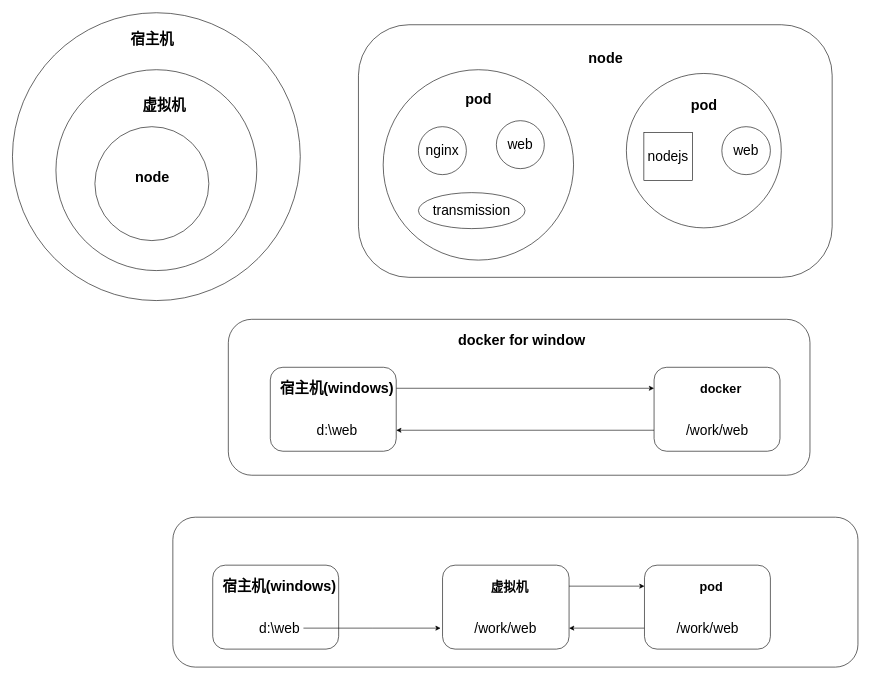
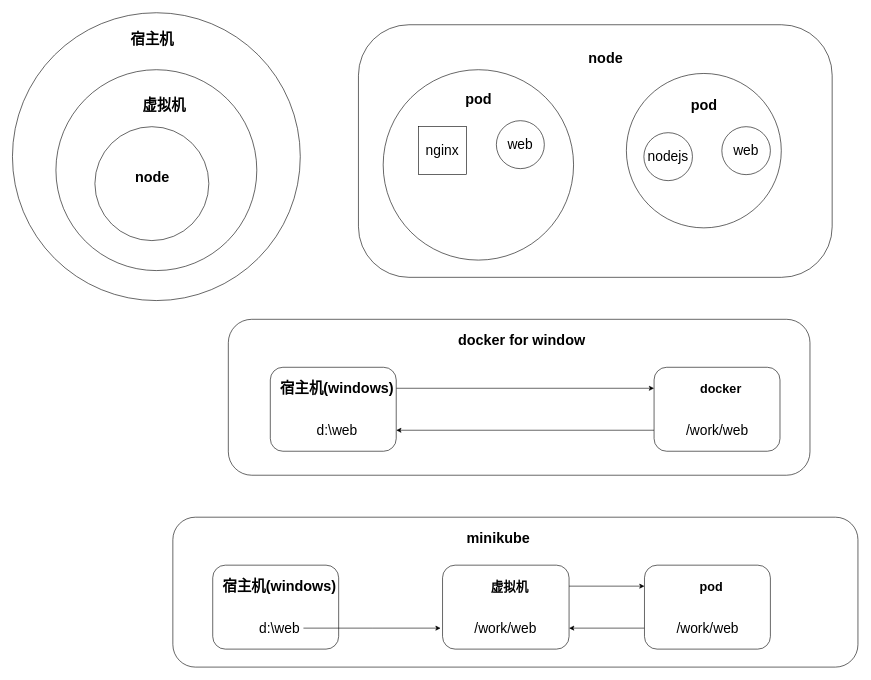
(443, 151) -> (443, 151)
(668, 157) -> (668, 157)
(472, 211) -> none
none -> (498, 539)
